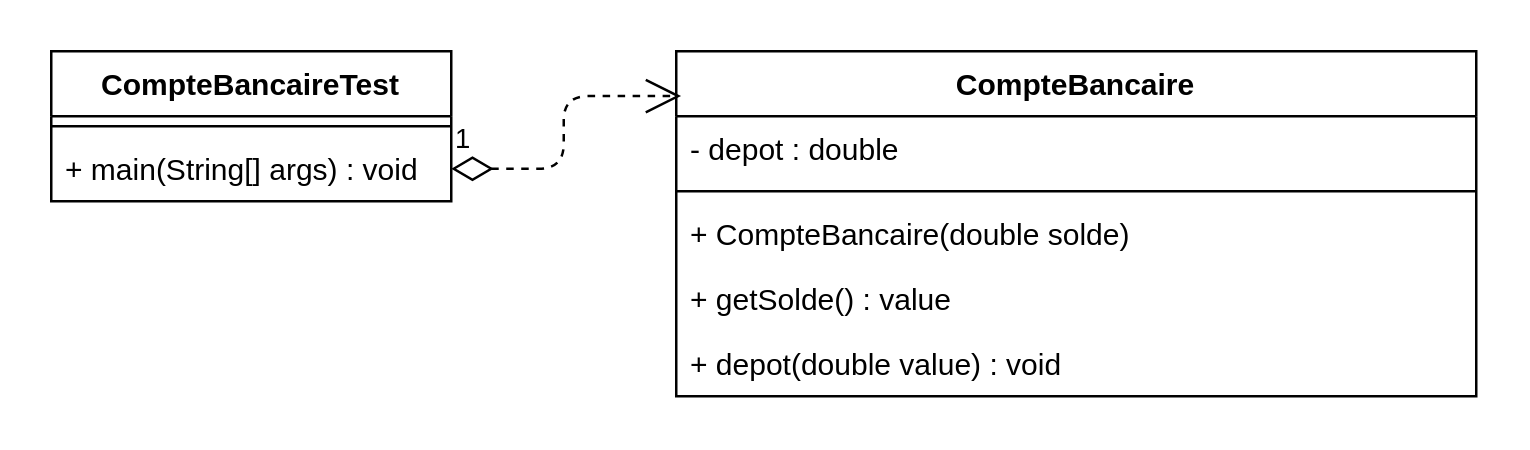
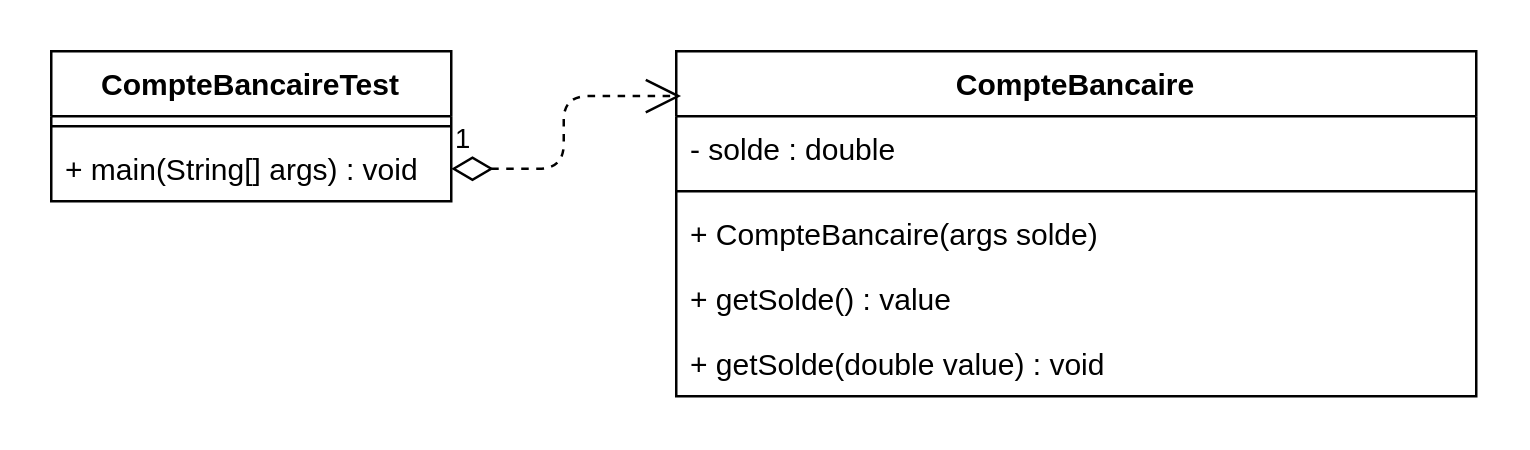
(805, 150) -> (801, 150)
(923, 235) -> (910, 235)
(894, 365) -> (915, 365)
